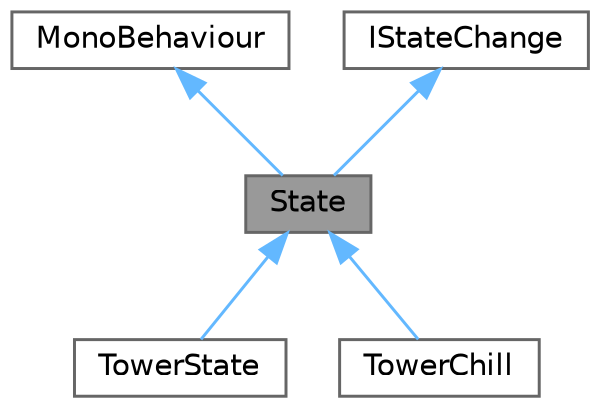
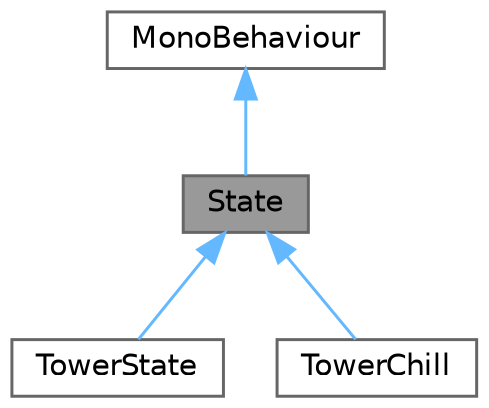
(466, 40) -> none
